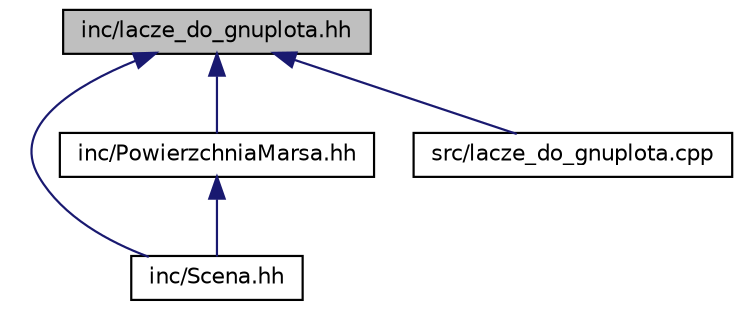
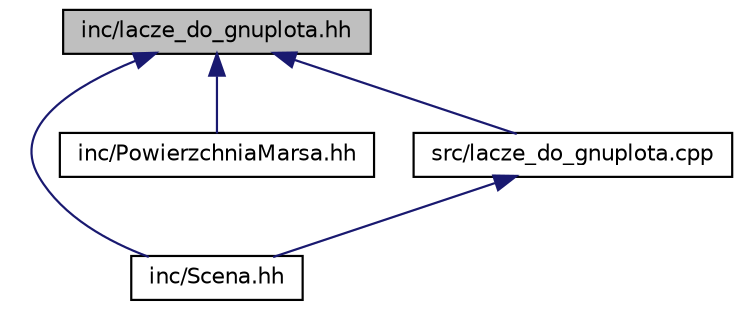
(217, 228) -> (384, 220)
